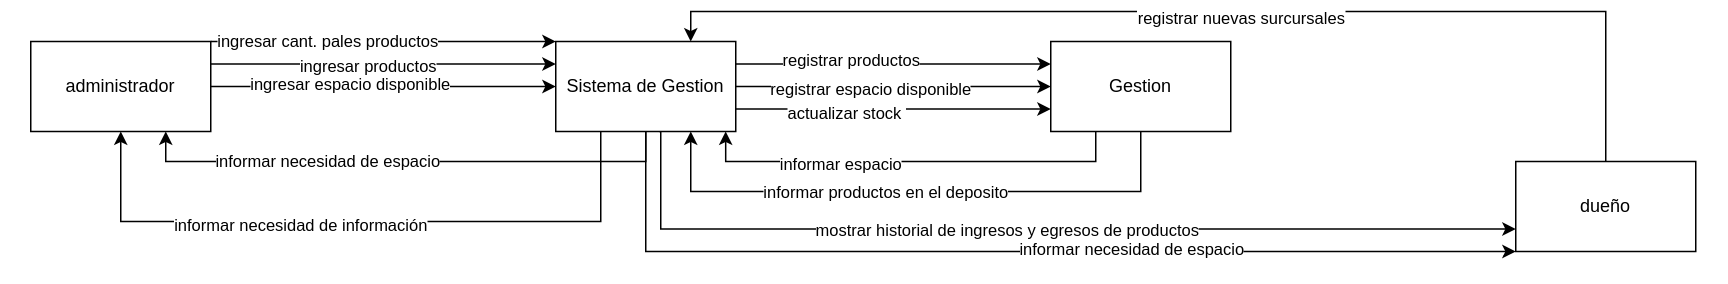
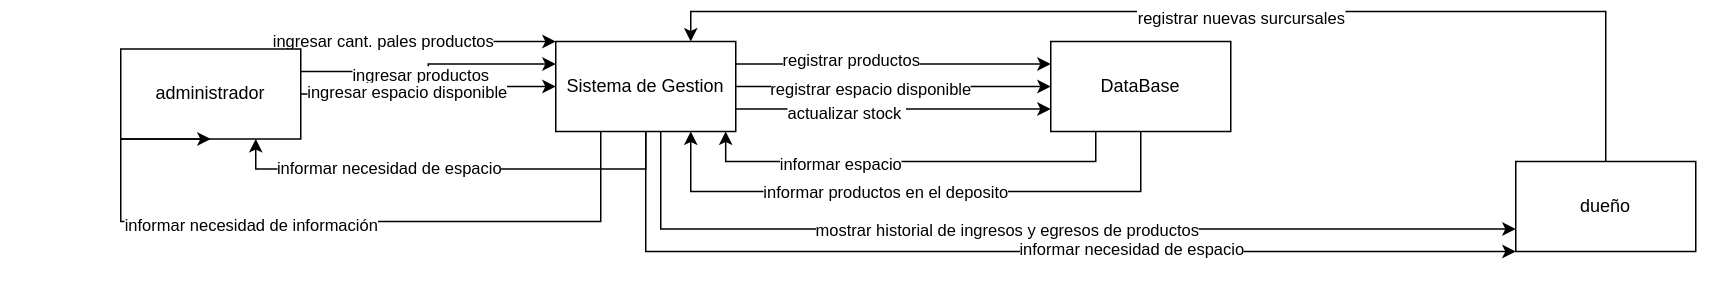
(121, 86) -> (211, 94)
(1141, 86) -> (1141, 86)
